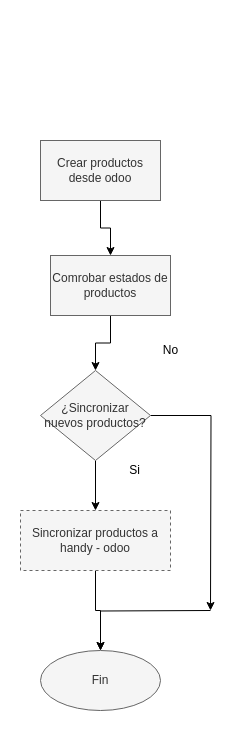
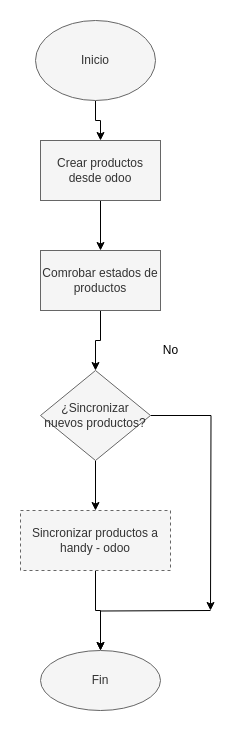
none -> (96, 61)
none -> (96, 120)
(111, 286) -> (101, 281)
(135, 471) -> none
